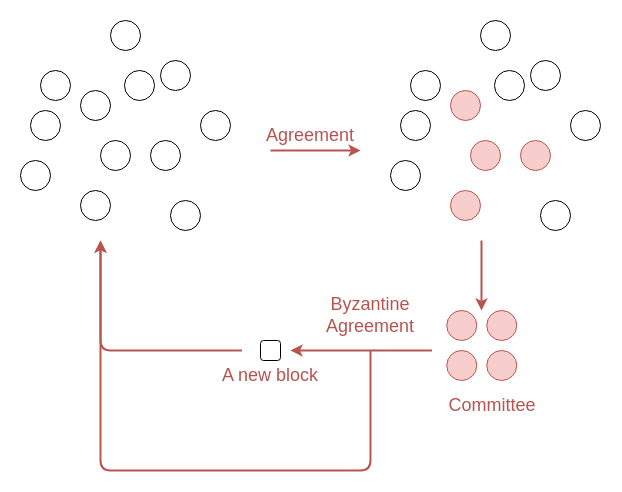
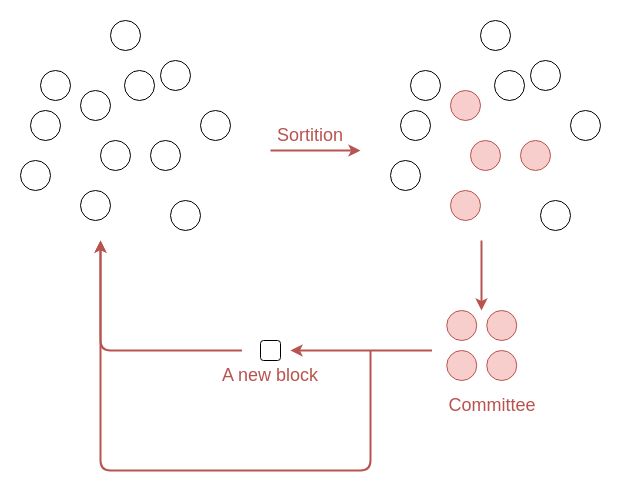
(311, 136) -> (311, 136)
(371, 316) -> none
